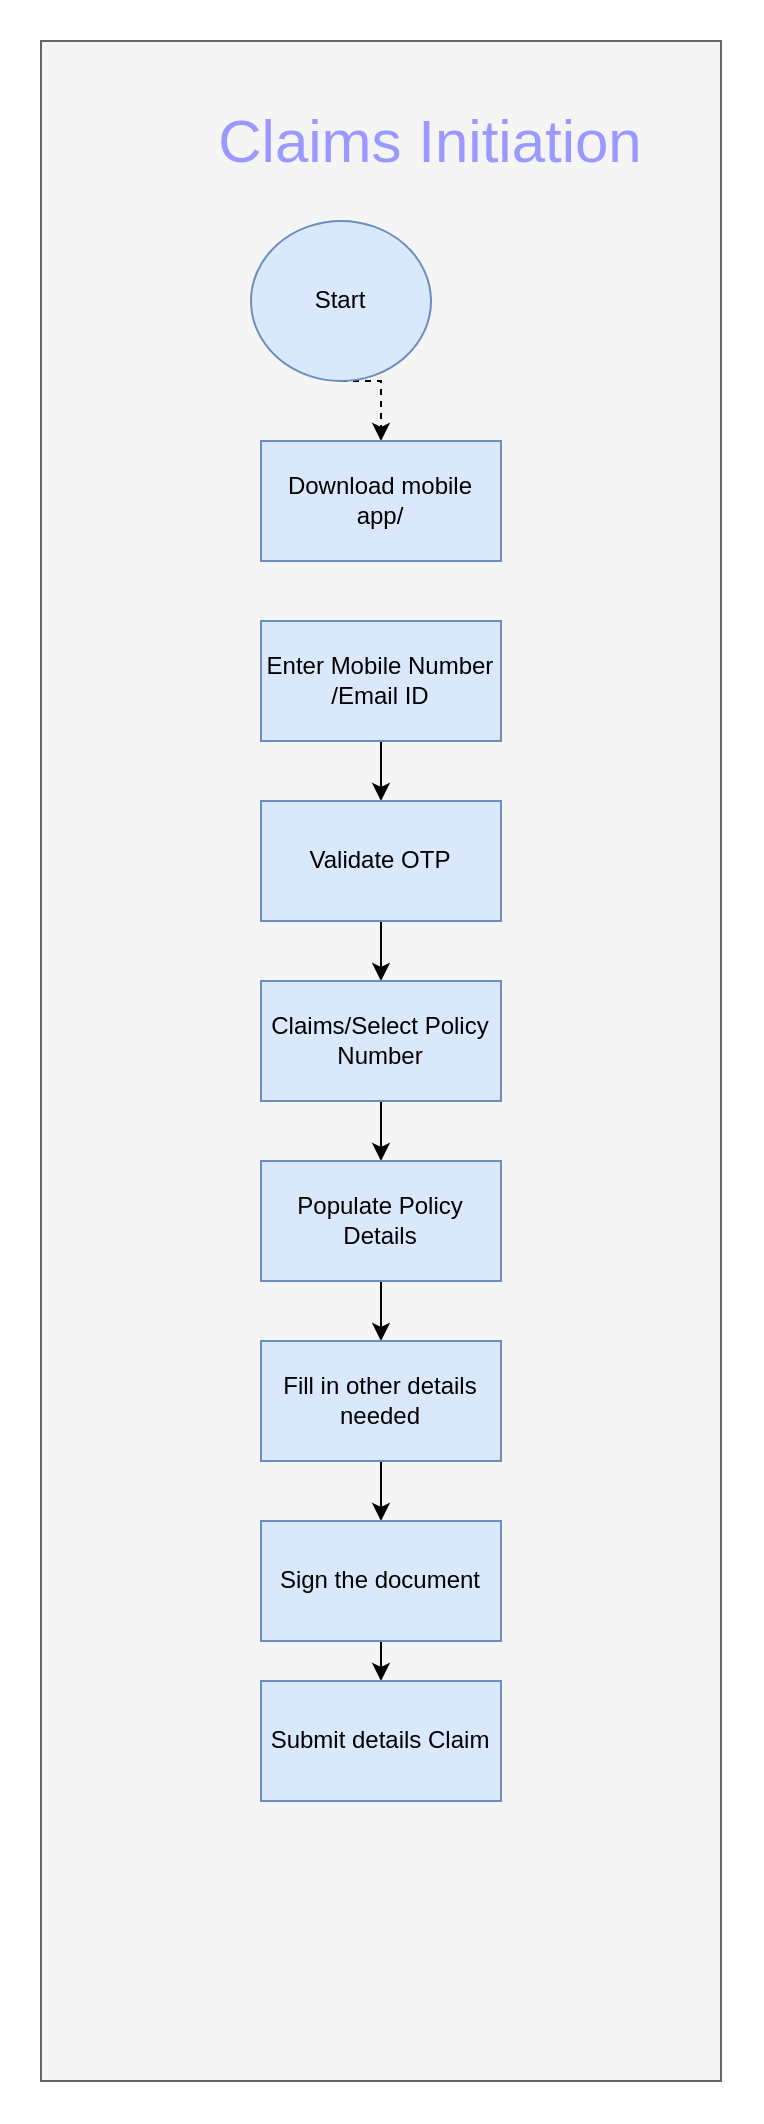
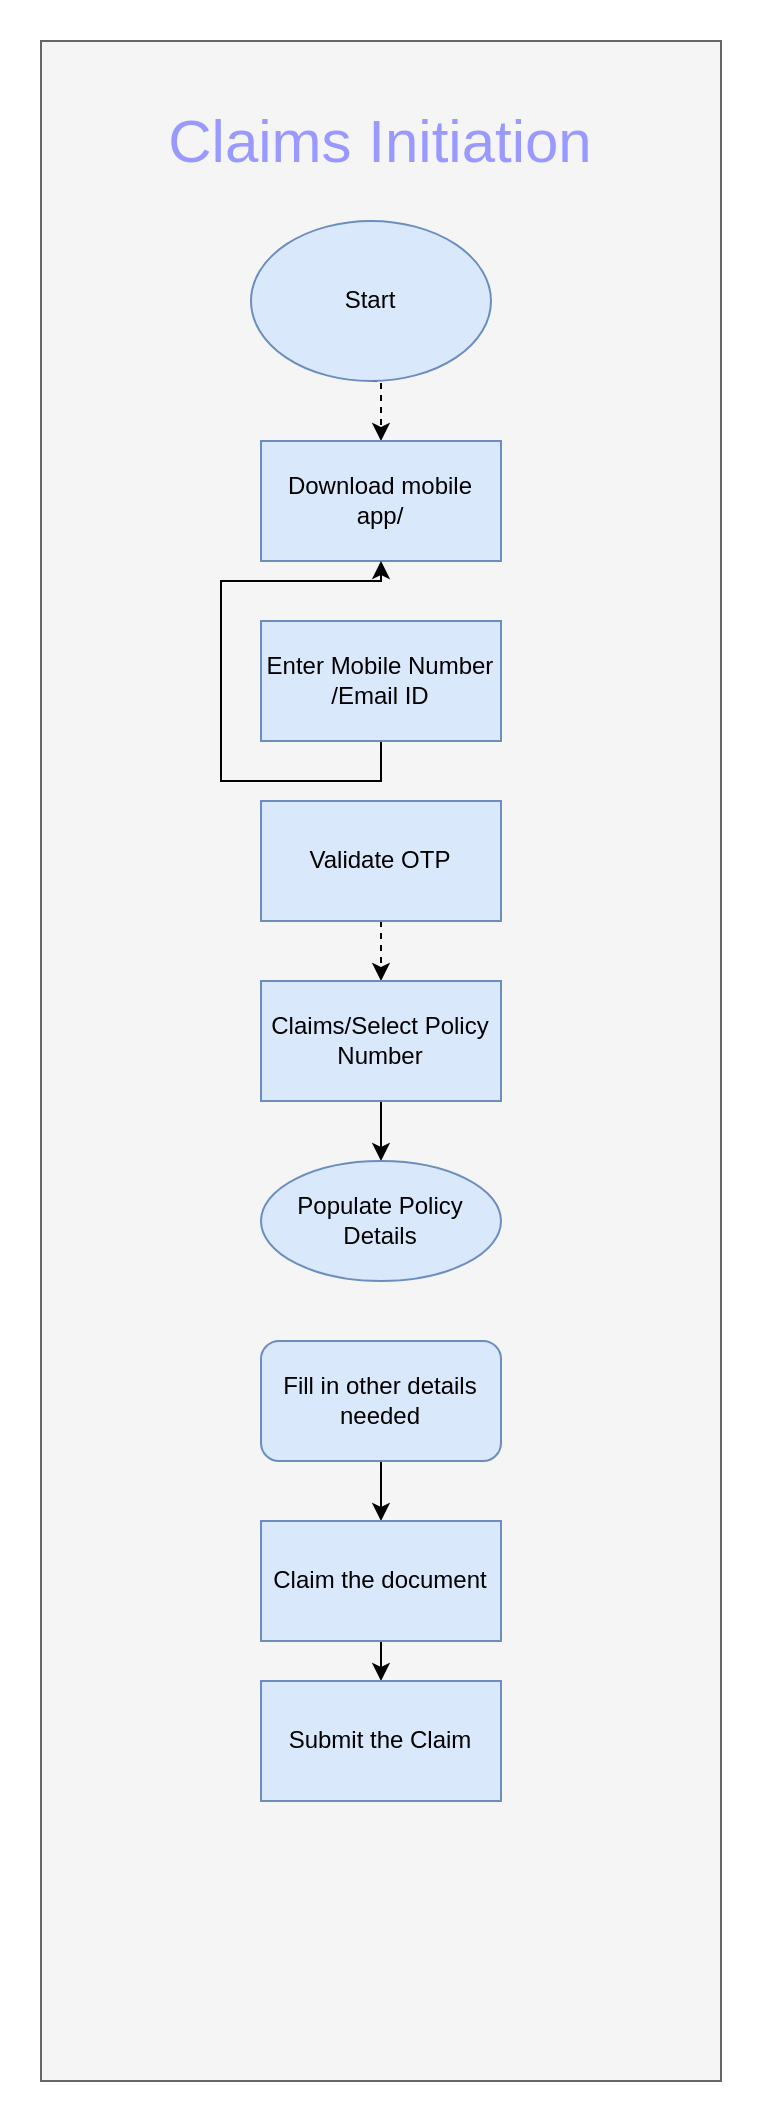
(431, 141) -> (381, 141)
(341, 301) -> (371, 301)
(381, 783) -> (221, 679)
(381, 946) -> (381, 946)
(381, 1221) -> (381, 1221)
(381, 1304) -> none
(381, 1401) -> (381, 1401)
(381, 1581) -> (381, 1581)
(381, 1741) -> (381, 1741)
